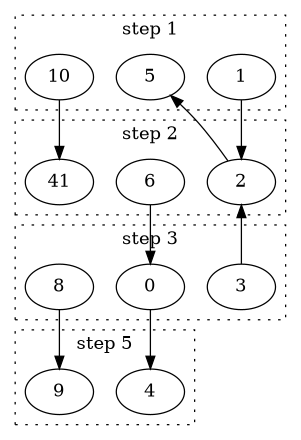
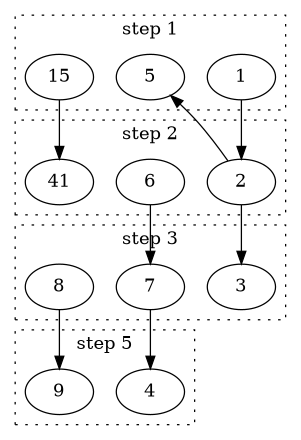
(59, 77) -> (59, 77)
(241, 241) -> (241, 233)
(150, 287) -> (150, 287)
